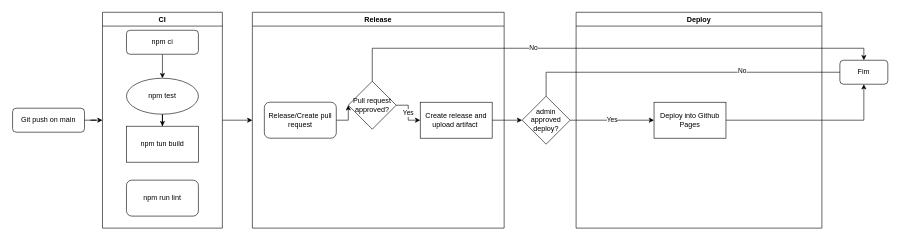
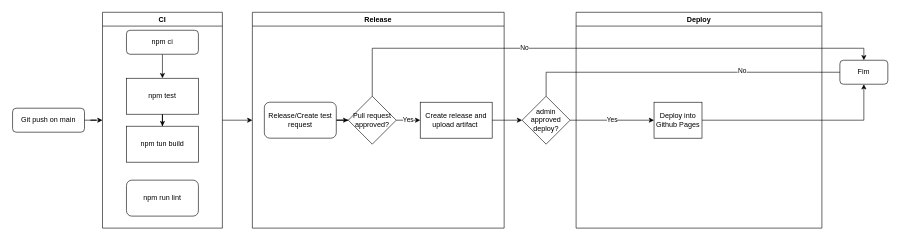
(162, 96) -> (162, 96)
(372, 105) -> (372, 120)
(300, 120) -> (300, 120)
(690, 120) -> (678, 120)
